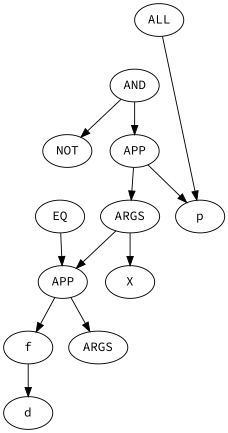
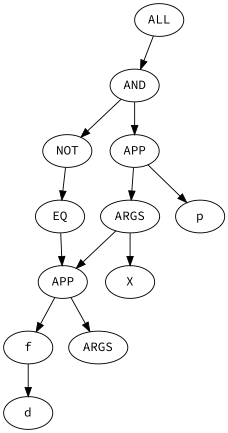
(179, 114) -> (149, 48)
none -> (64, 179)
